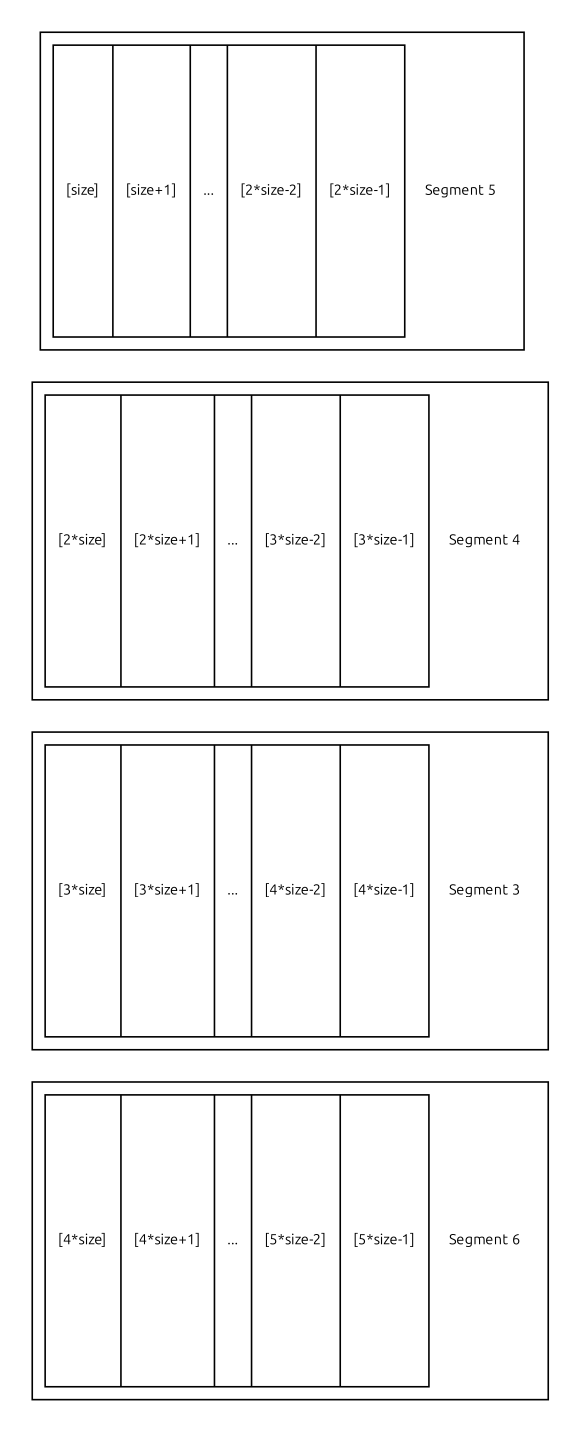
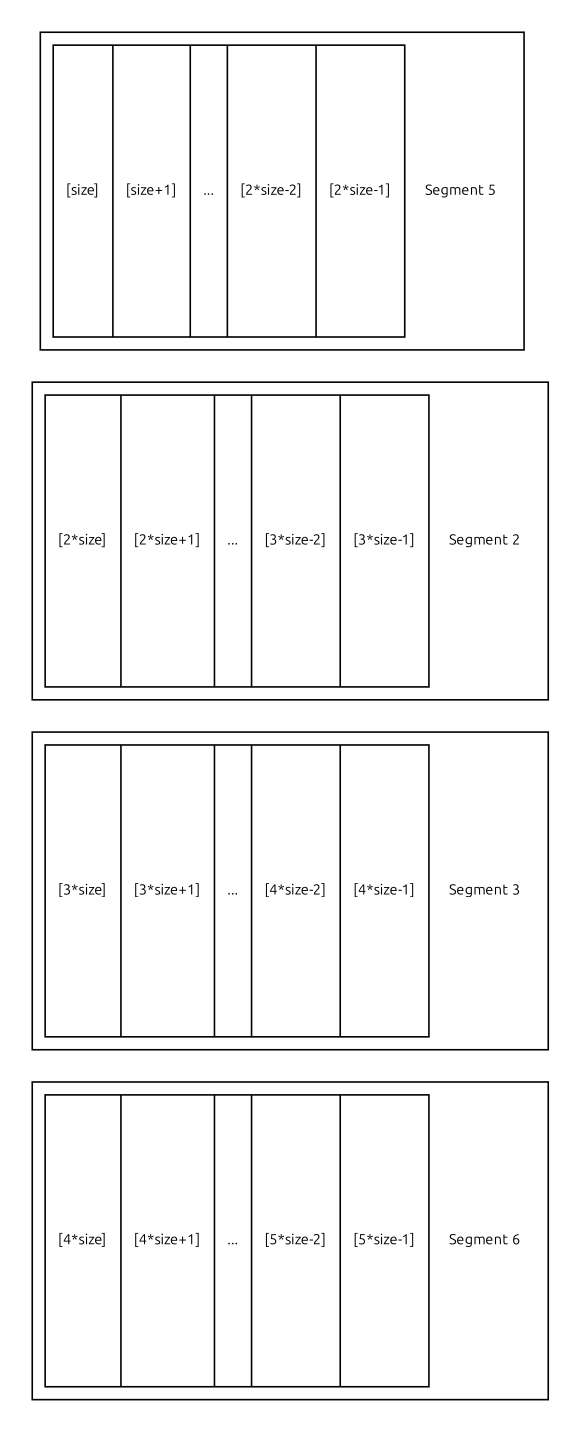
(485, 541) -> (485, 541)
